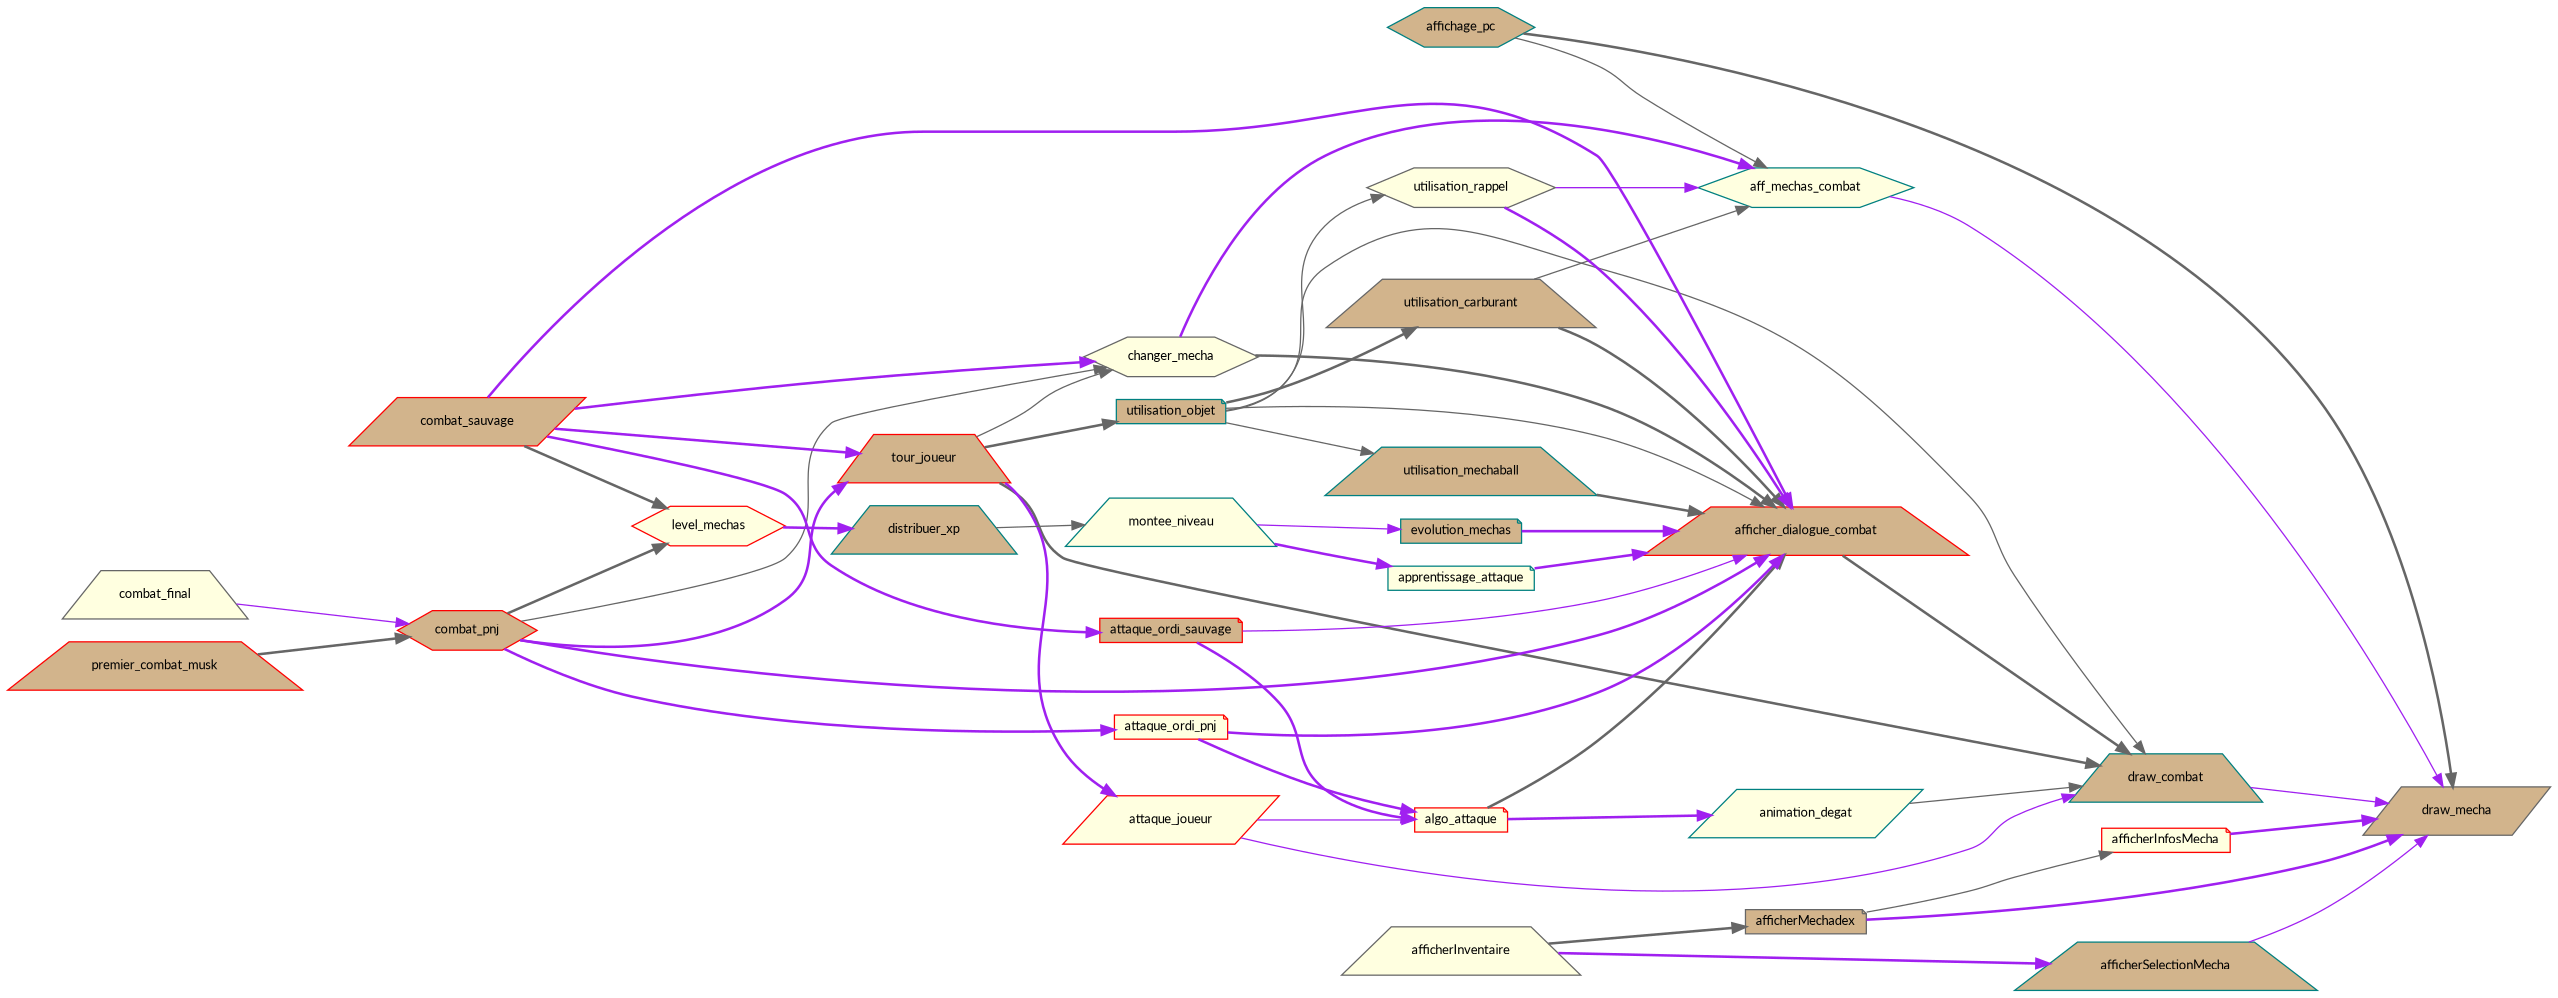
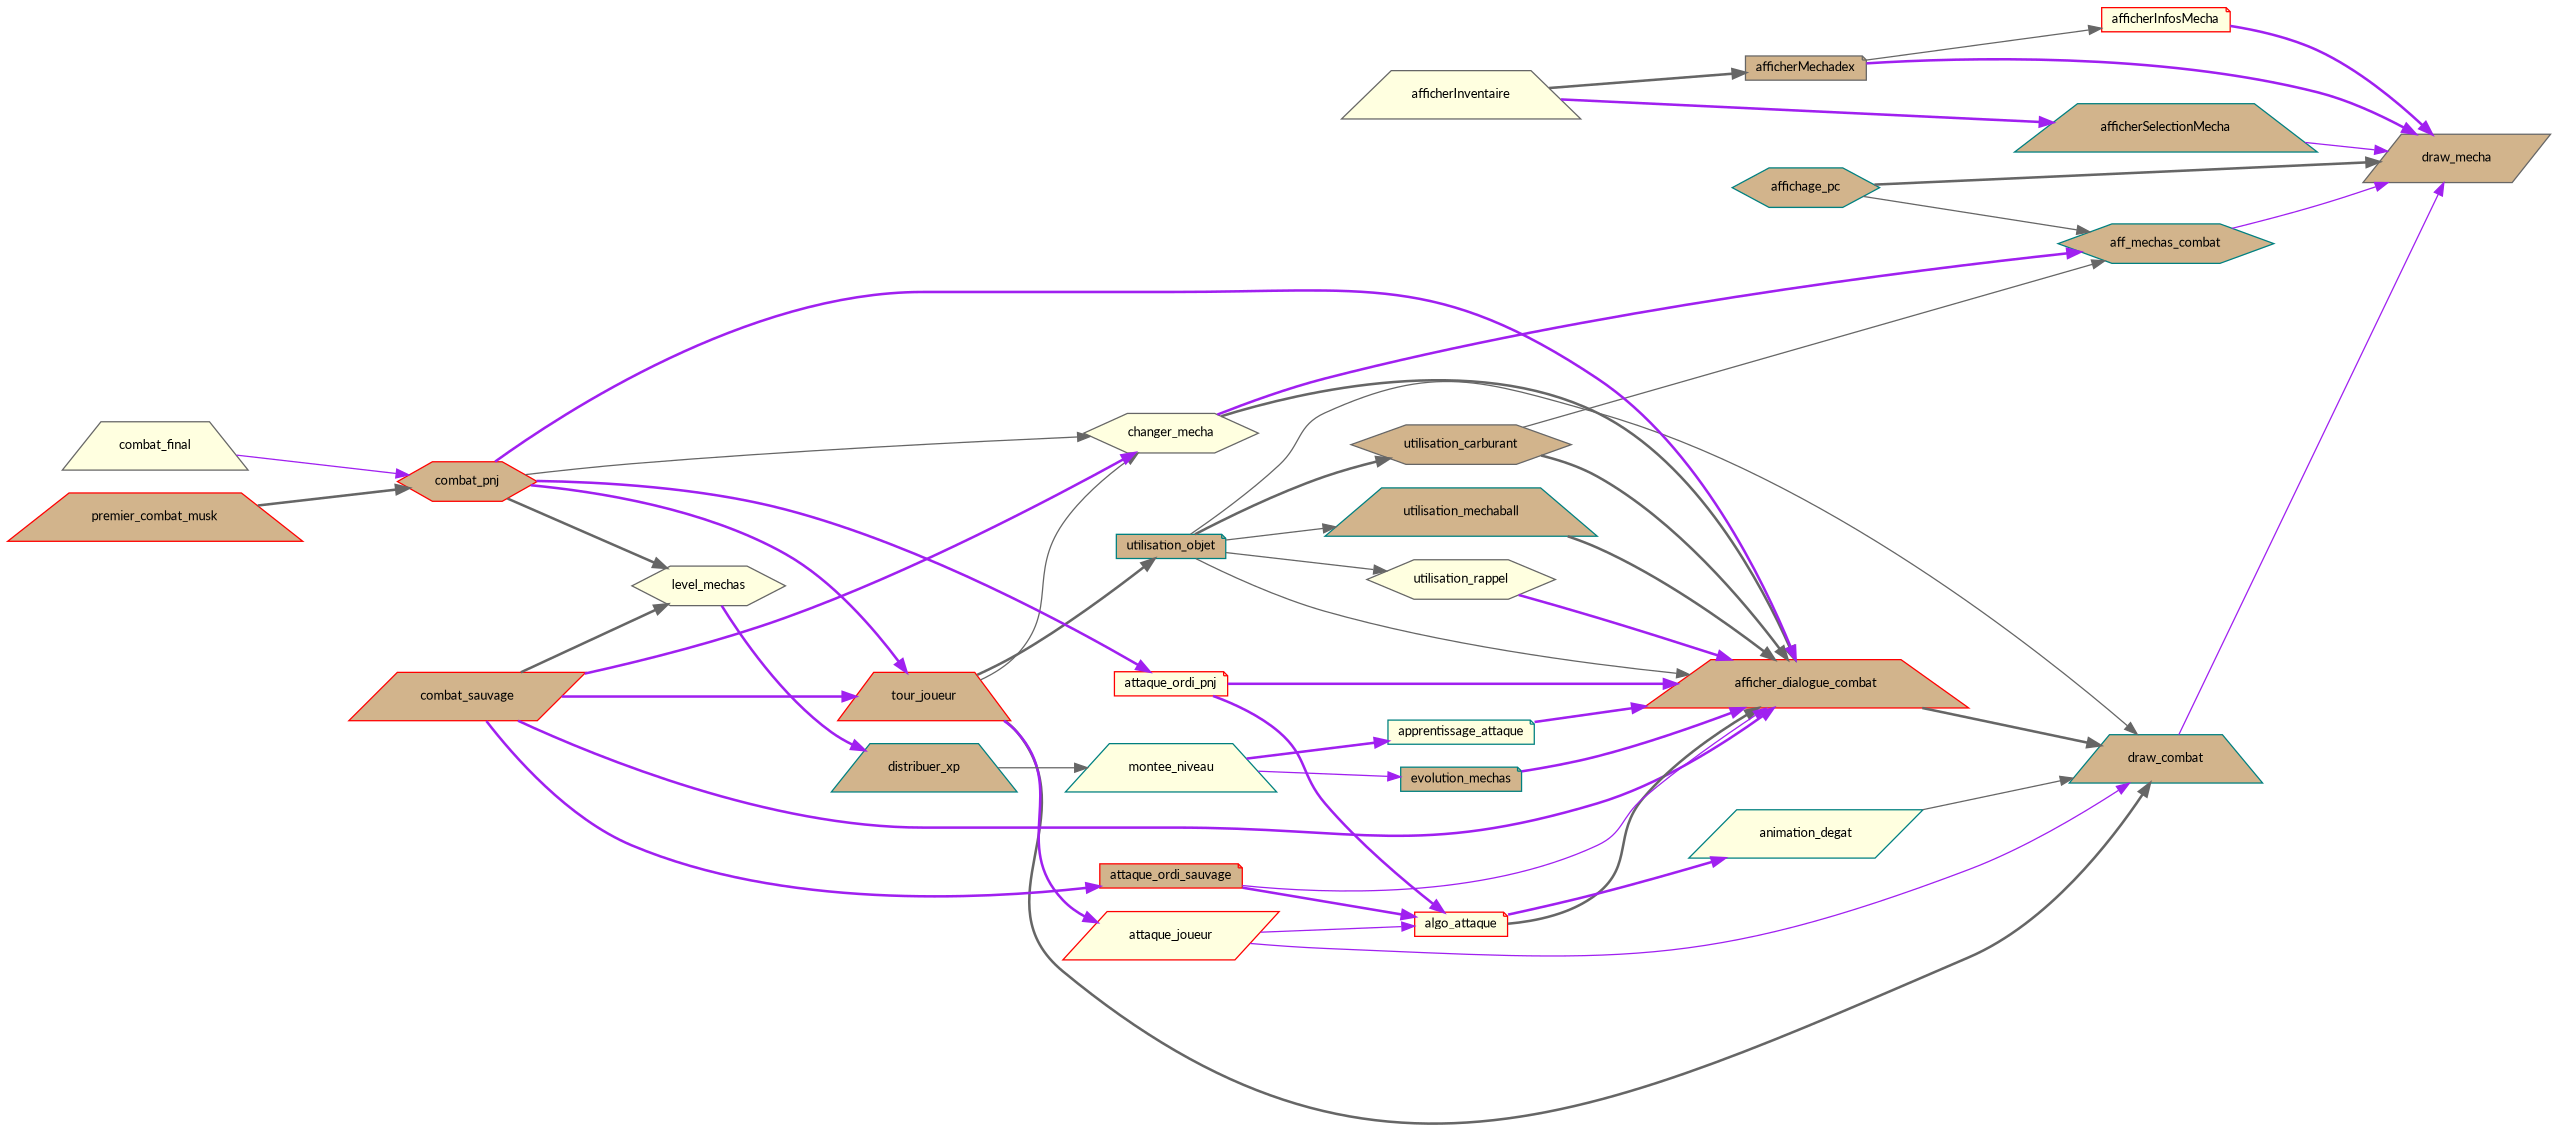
(1630, 188) -> none
(1806, 188) -> (2166, 244)
(1461, 303) -> (1461, 445)
(709, 526) -> (709, 586)
